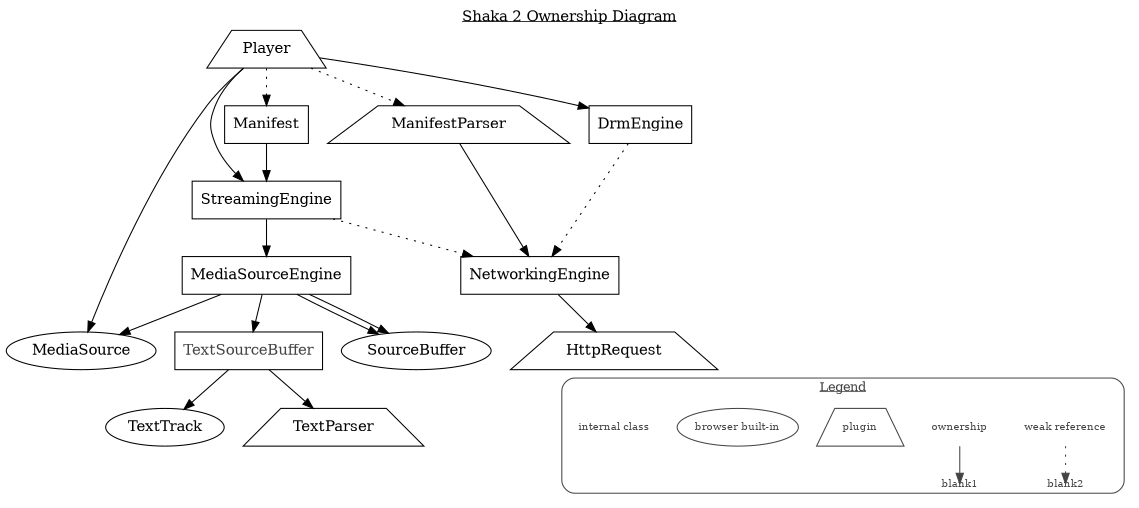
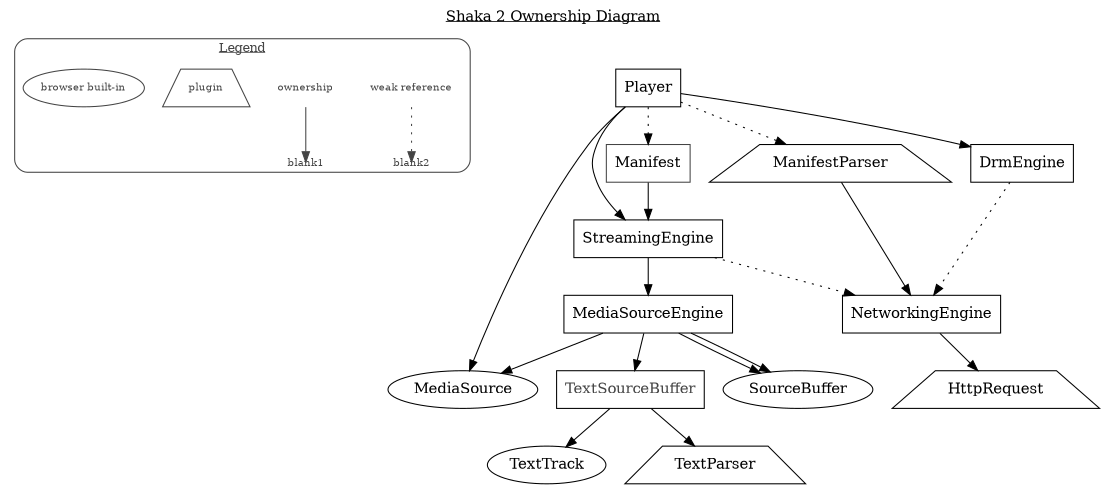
(267, 49) -> (648, 88)
(267, 125) -> (648, 163)
(614, 427) -> none
